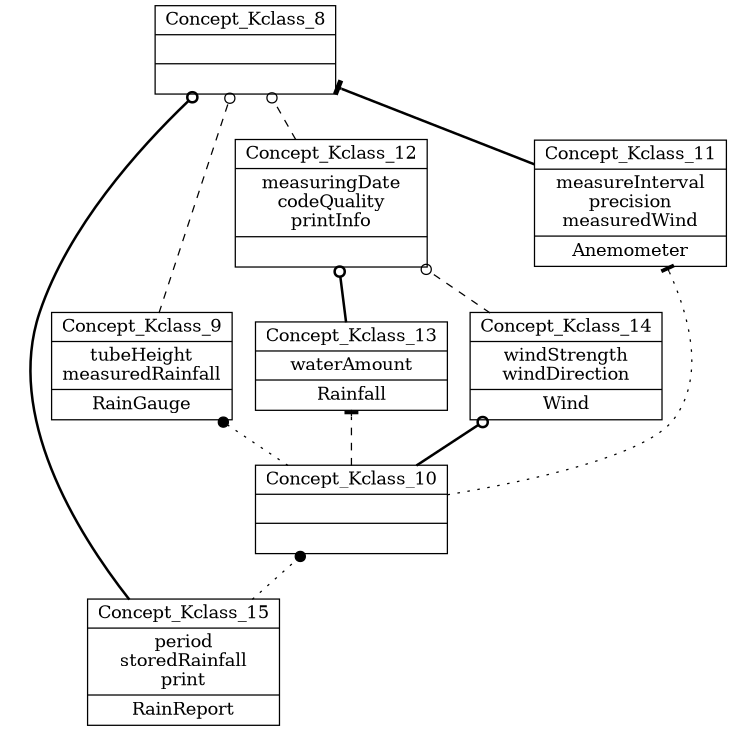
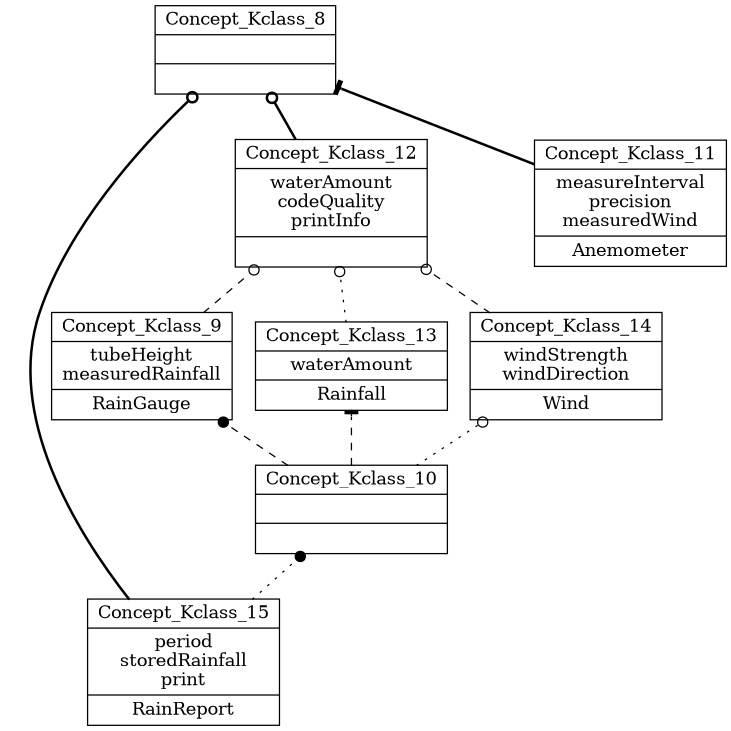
(285, 121) -> (285, 121)
(331, 183) -> (331, 183)
(194, 208) -> (227, 293)
(343, 300) -> (343, 300)
(258, 445) -> (258, 445)
(447, 445) -> (447, 445)
(639, 445) -> none
